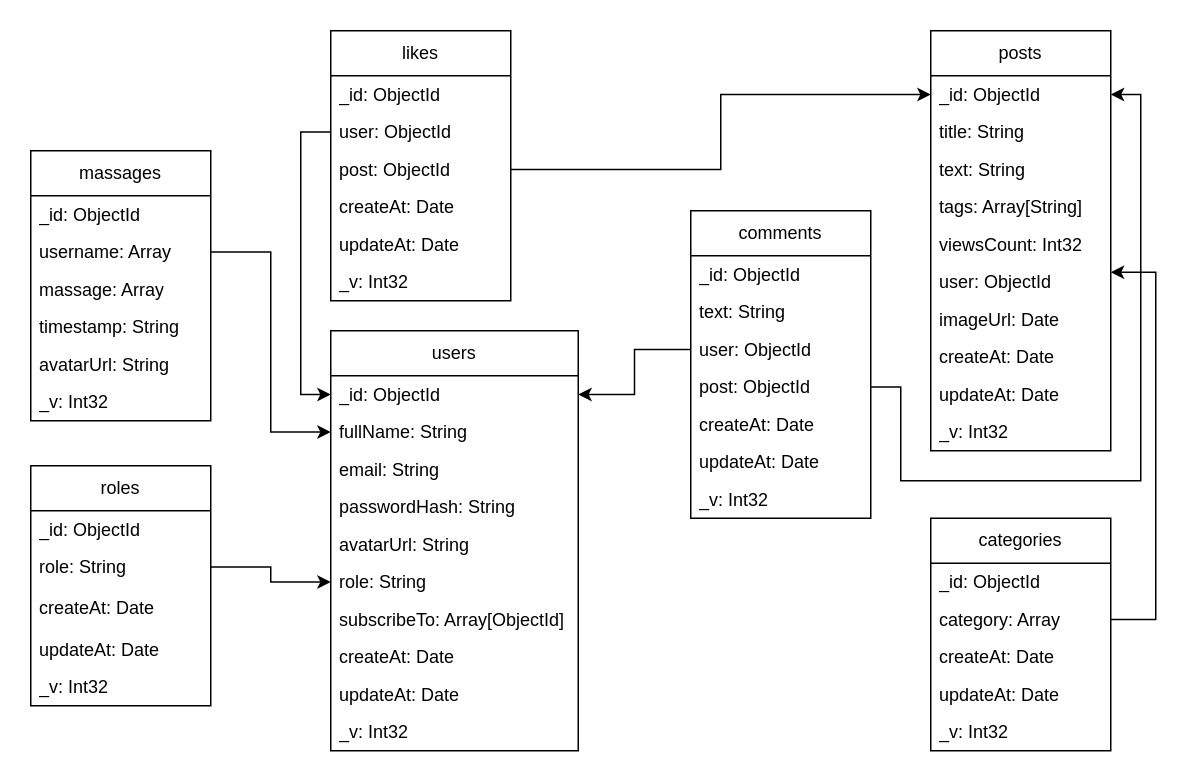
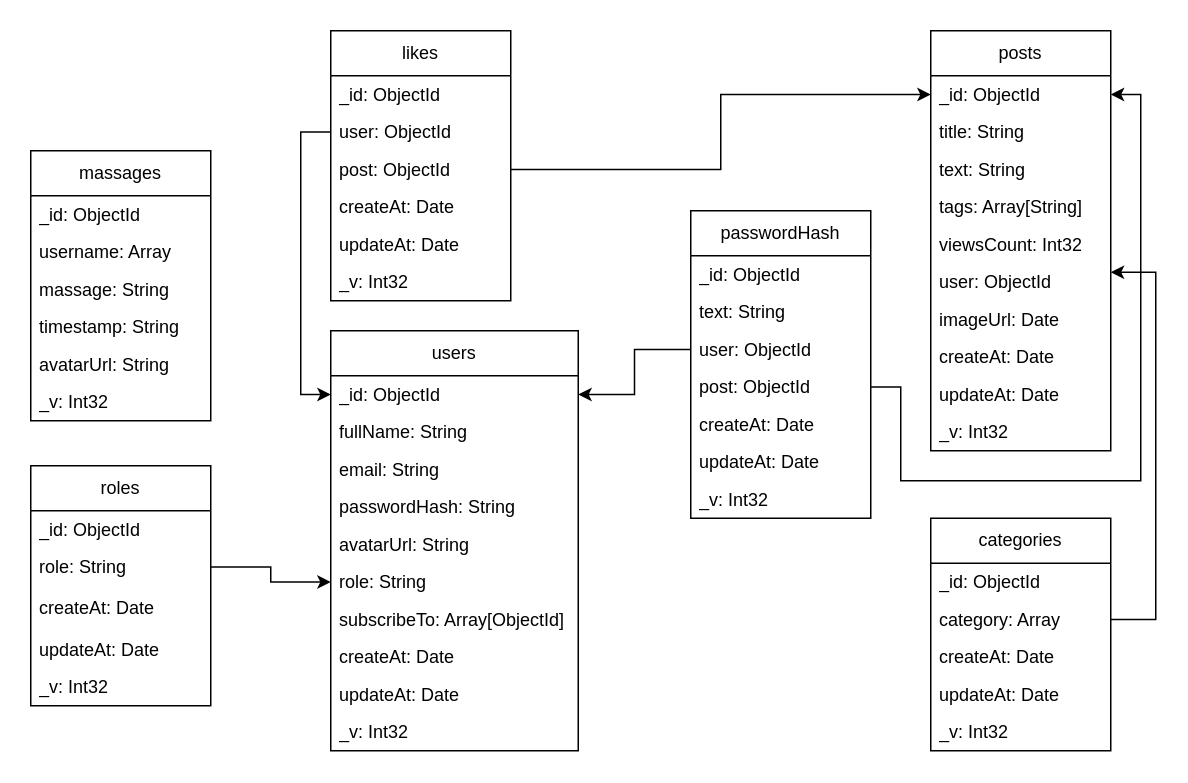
(781, 233) -> (781, 233)
(106, 290) -> (108, 290)
(271, 337) -> none
